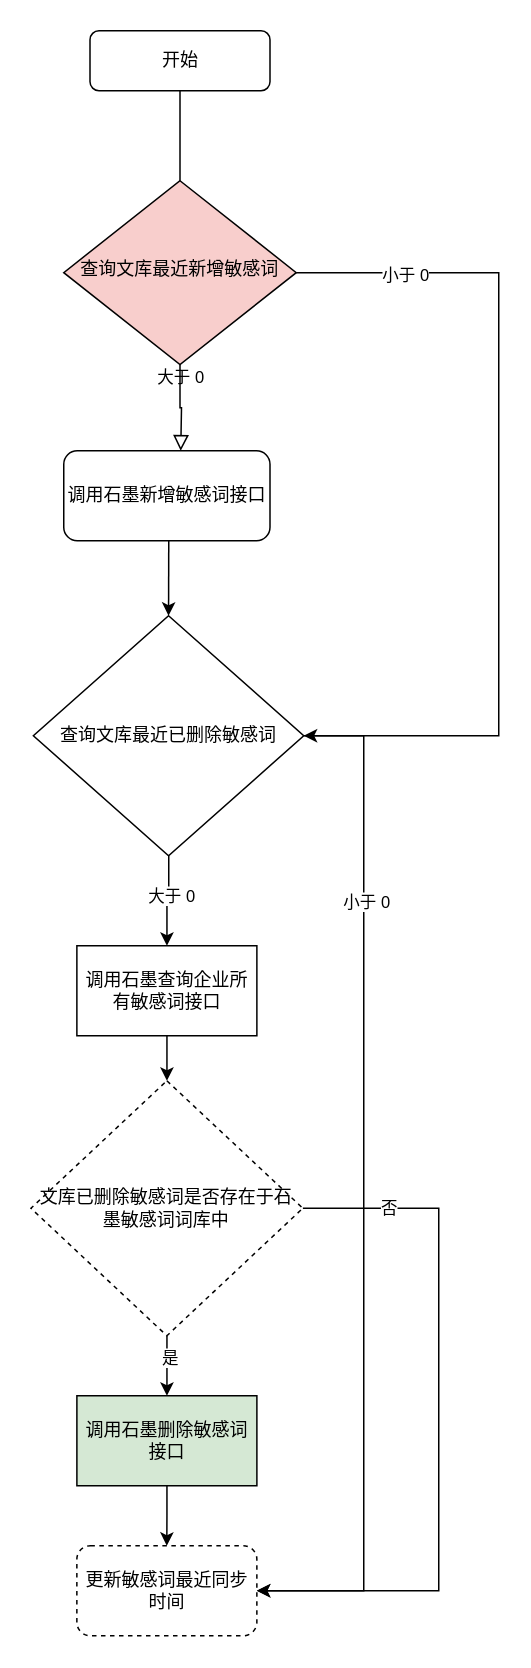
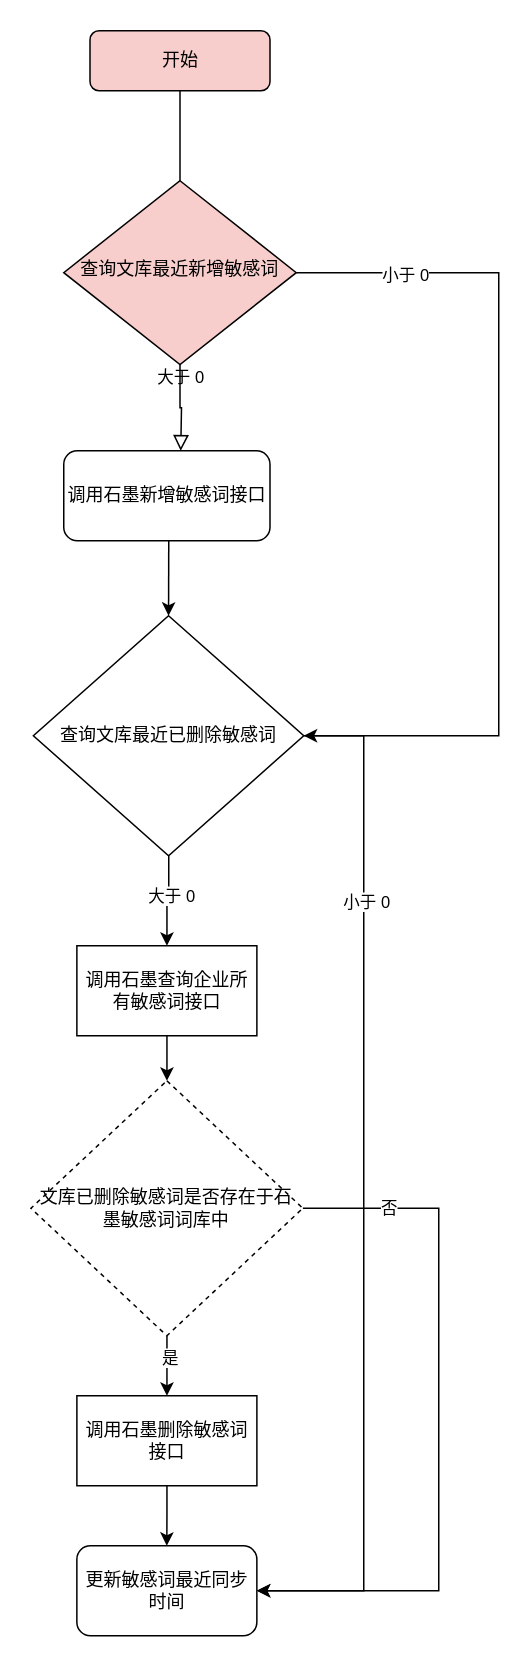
(180, 61) -> (180, 61)
(167, 1441) -> (167, 1441)
(167, 1591) -> (167, 1591)
